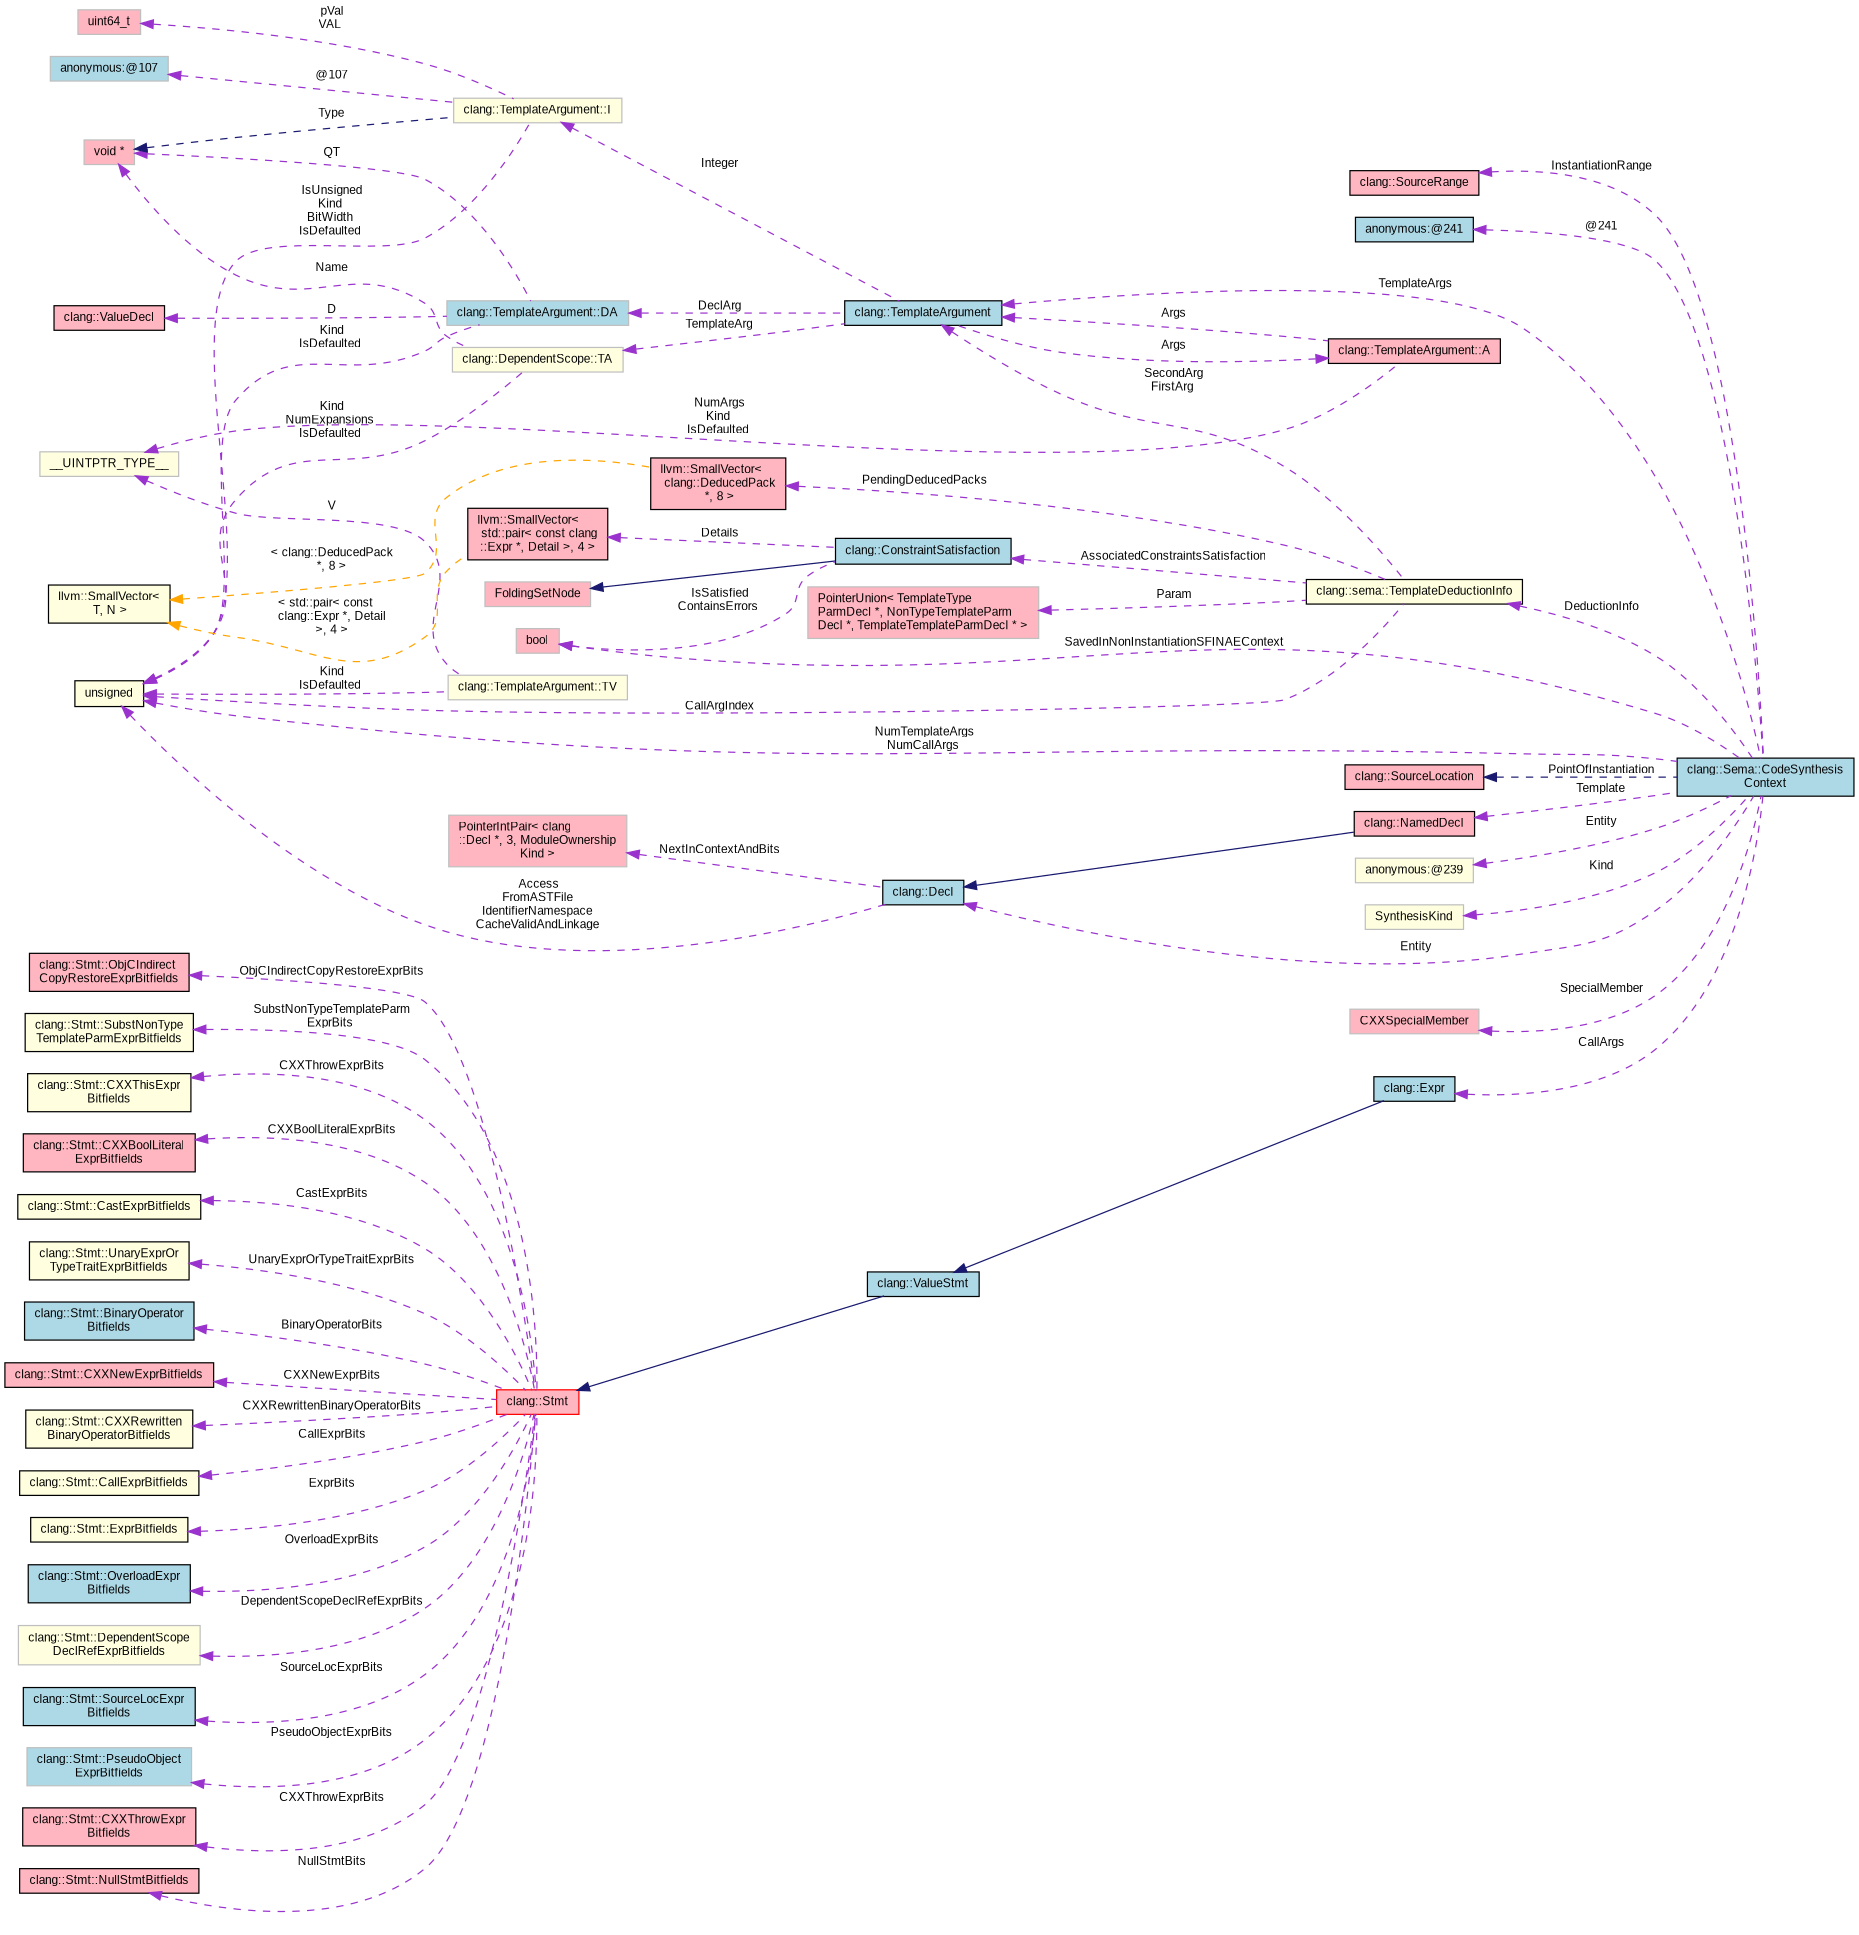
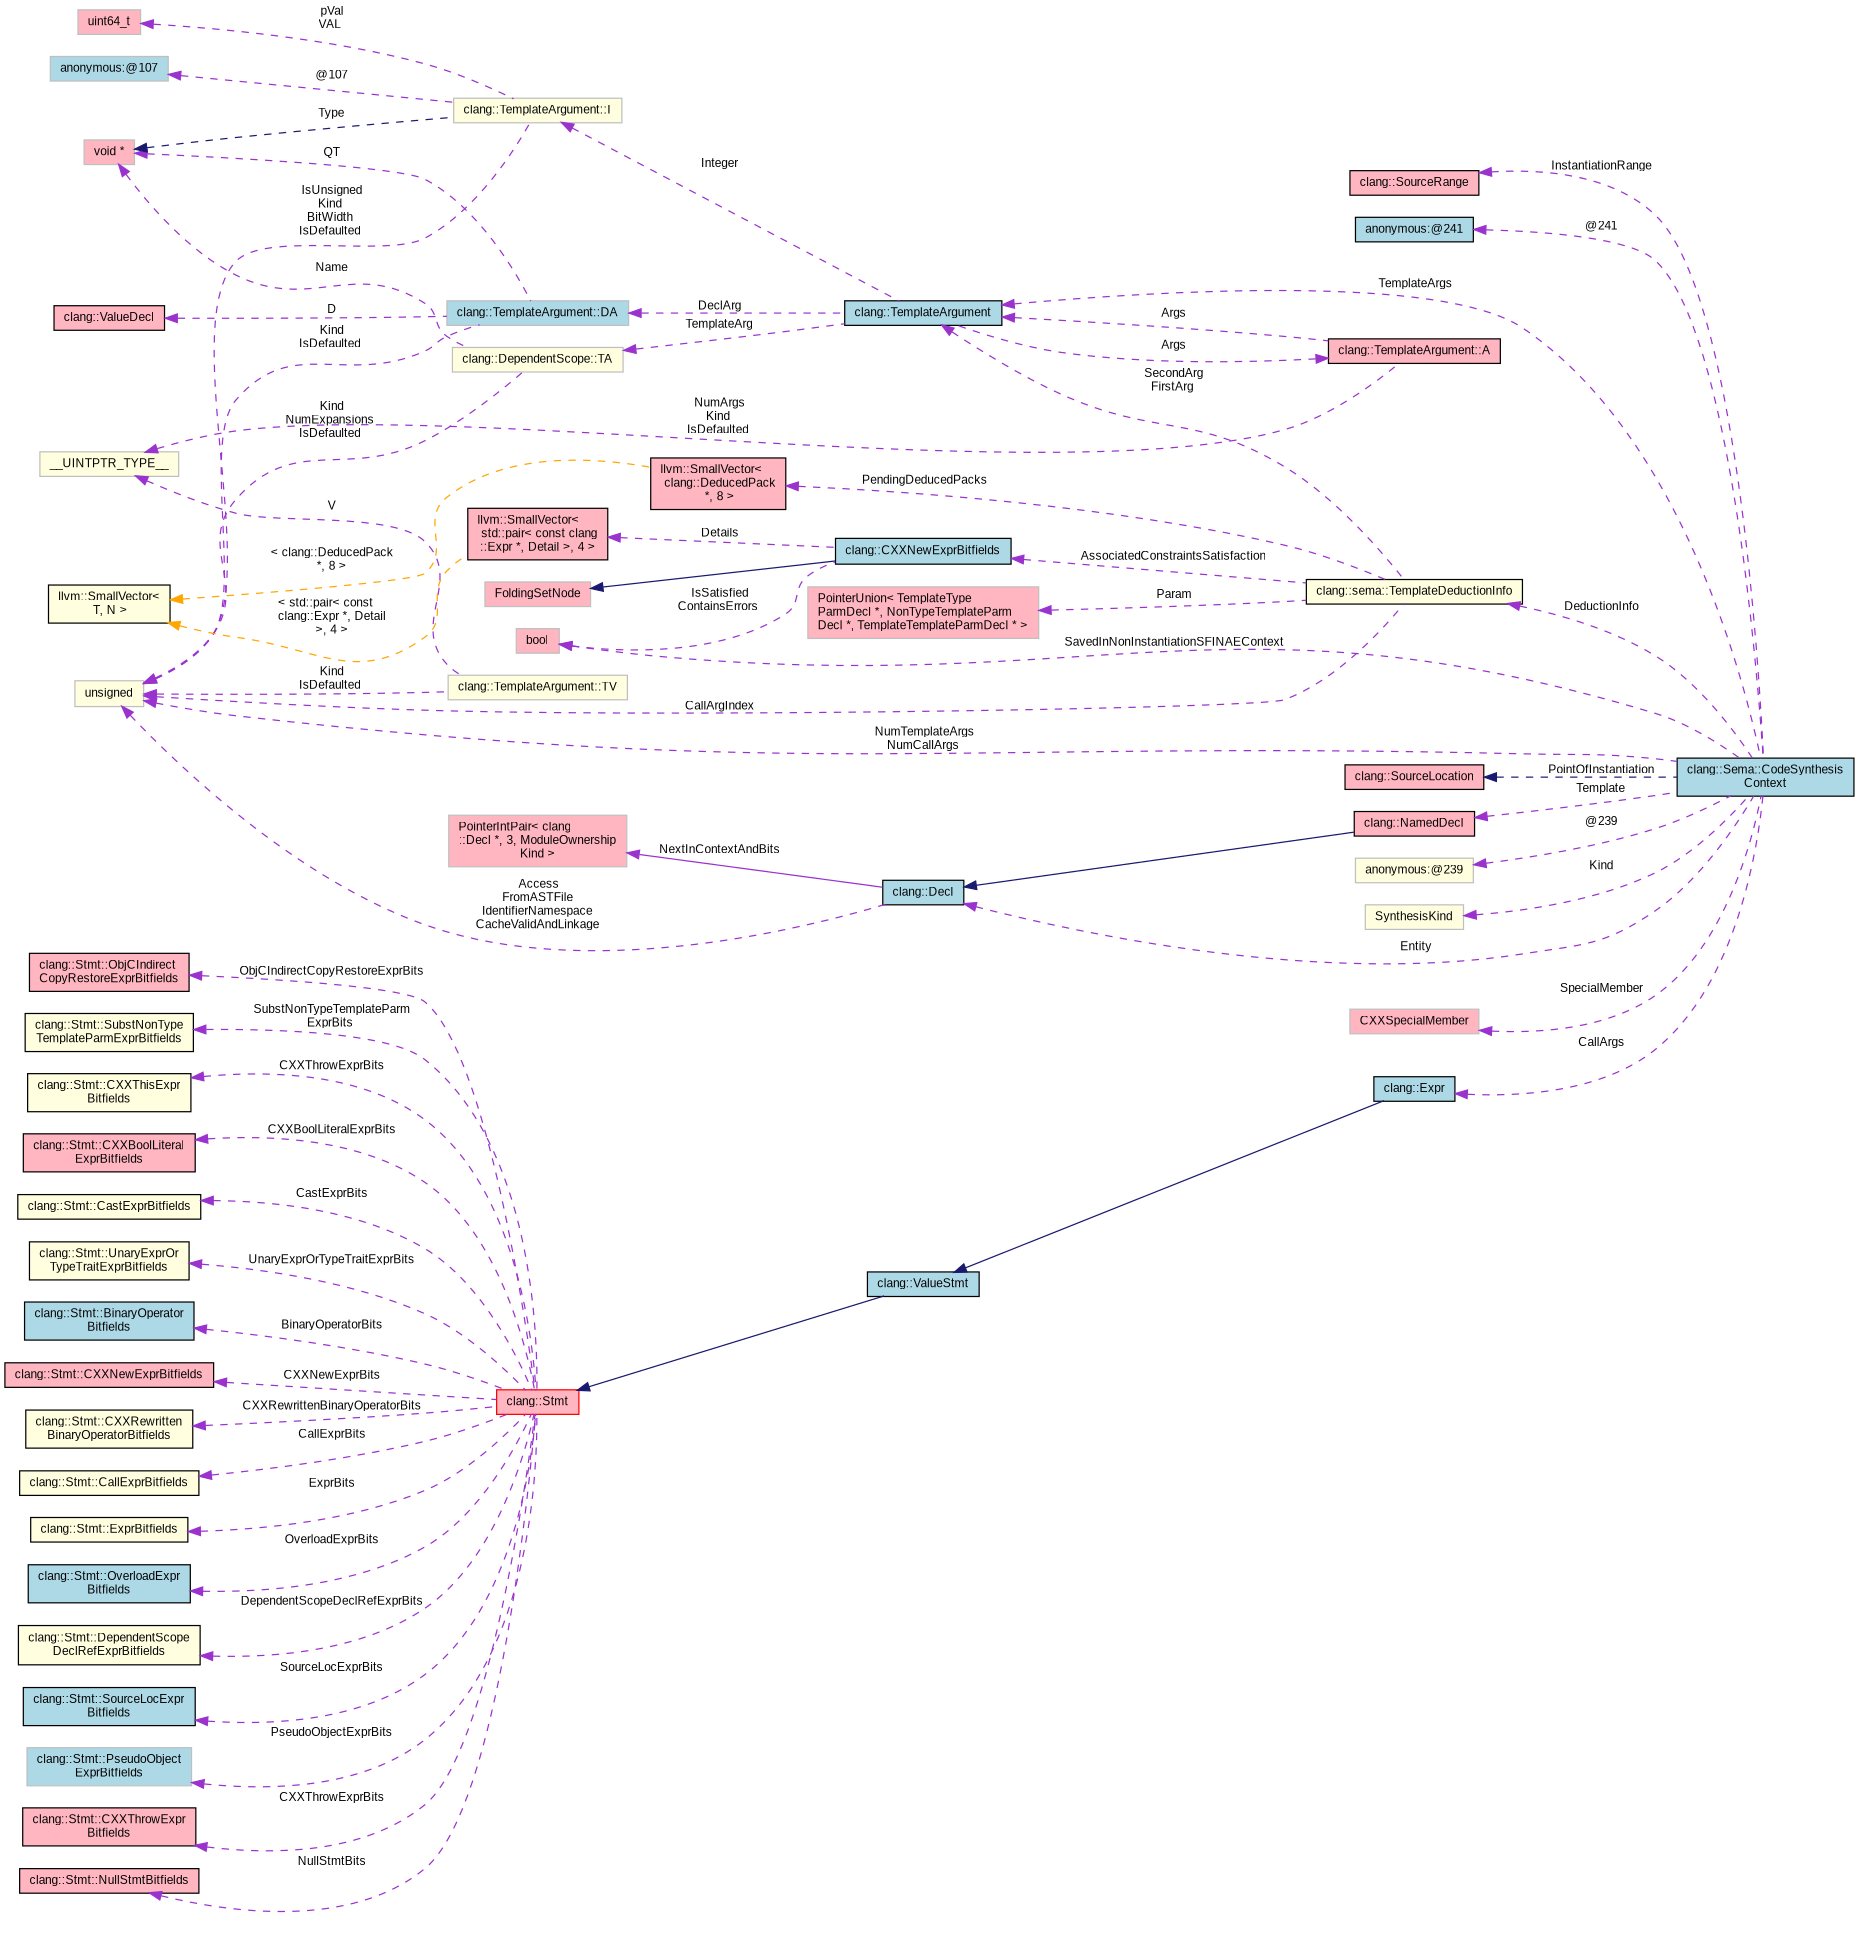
(923, 551) -> (923, 551)
(109, 694) -> (109, 694)
(1600, 822) -> (1600, 822)
(761, 871) -> (761, 871)
(109, 1645) -> (109, 1645)
